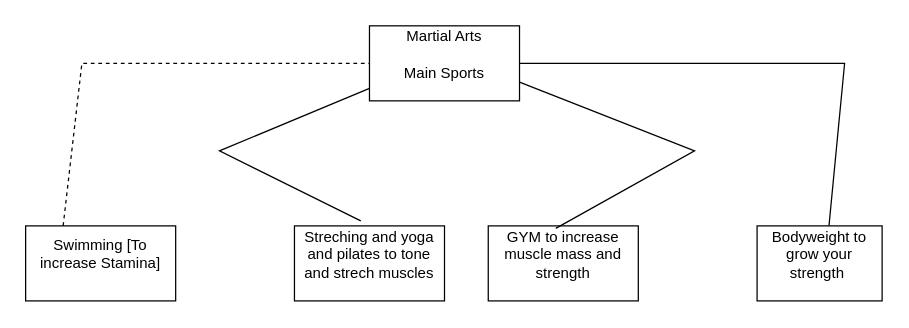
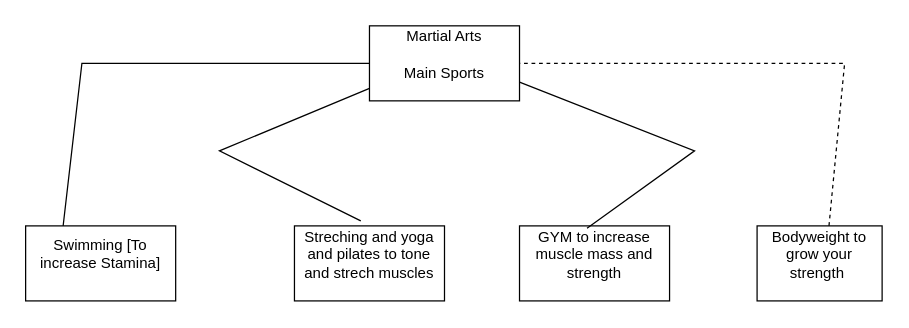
(145, 63) -> (145, 63)
(762, 63) -> (762, 63)
(563, 263) -> (594, 263)
